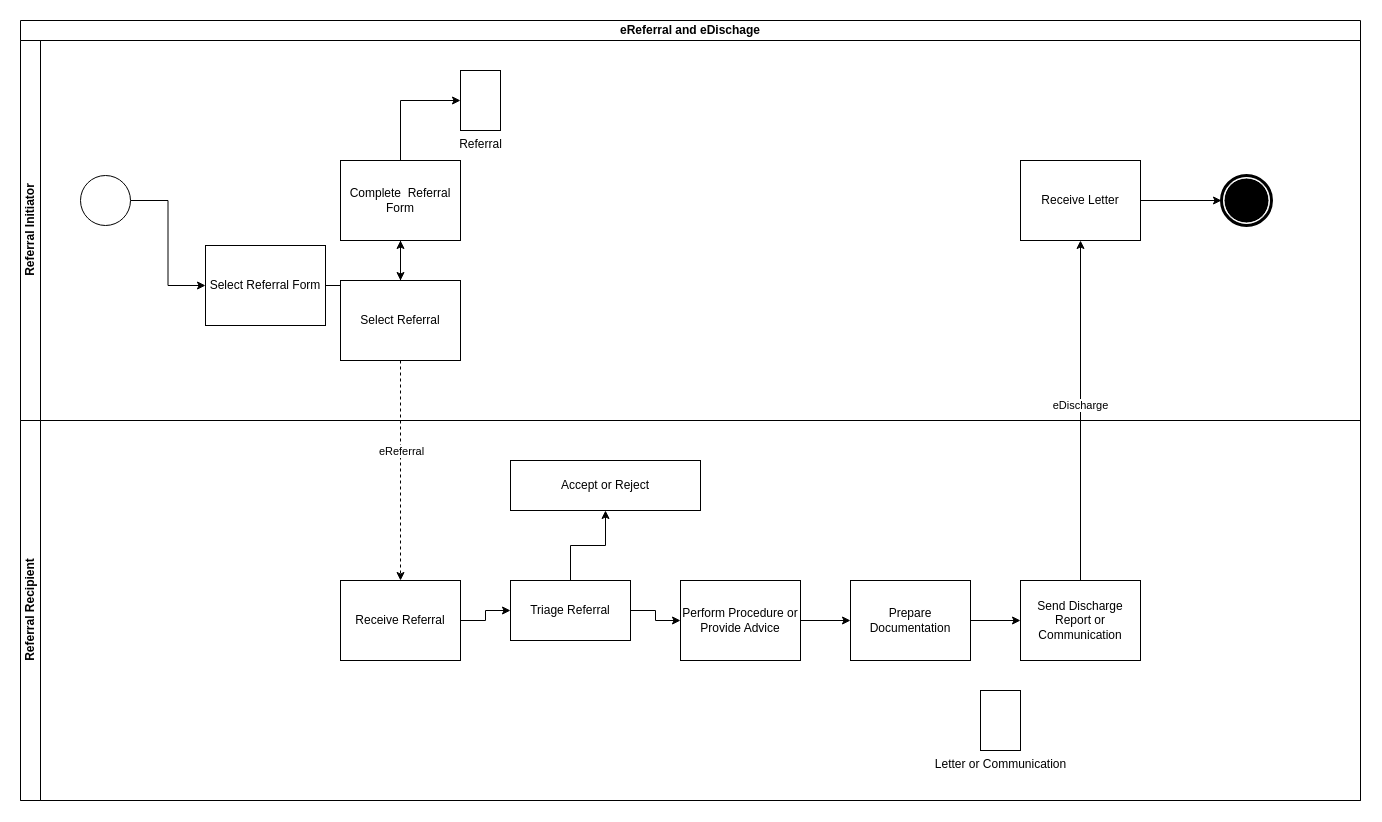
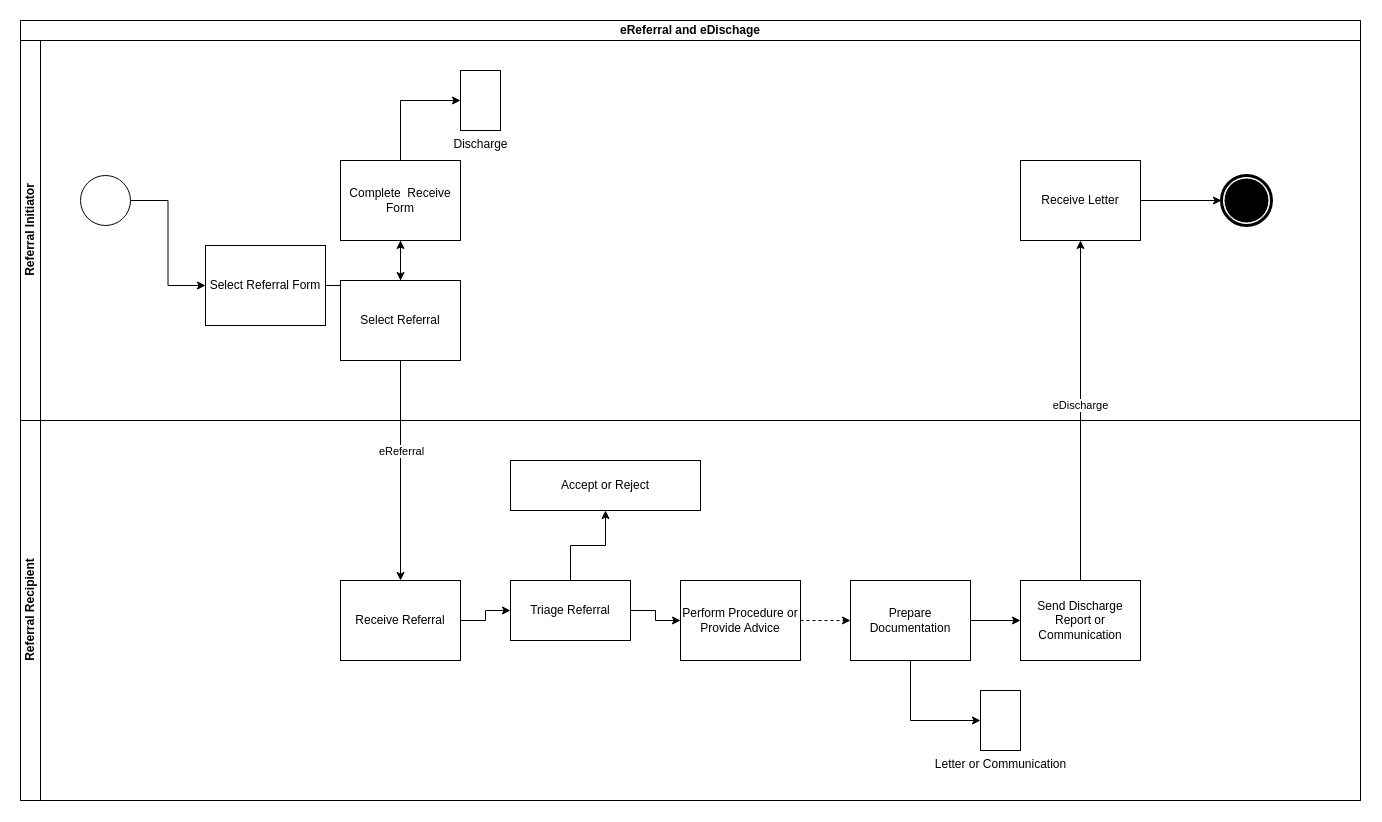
(481, 145) -> (481, 145)
(401, 201) -> (401, 201)
(401, 514) -> (401, 514)
(823, 621) -> (823, 621)
none -> (912, 721)
